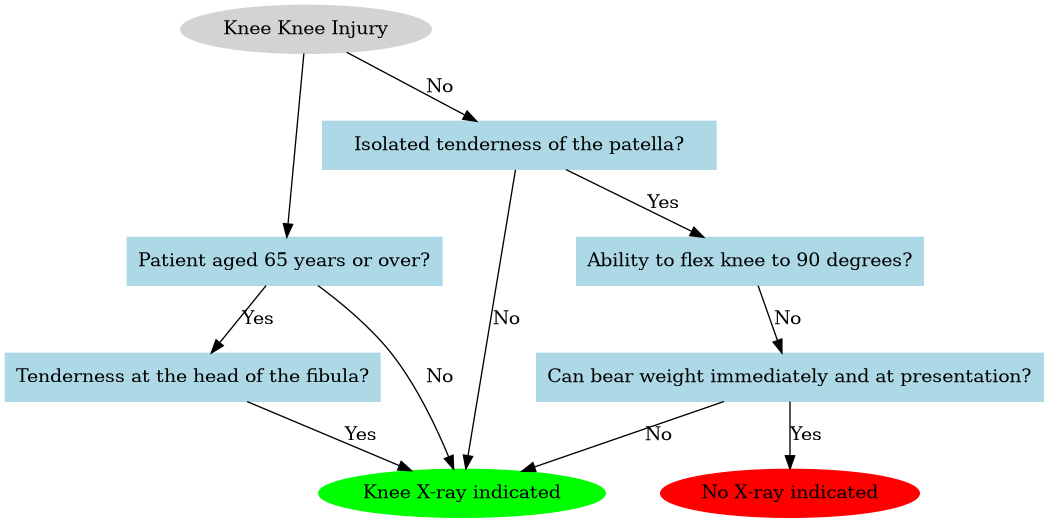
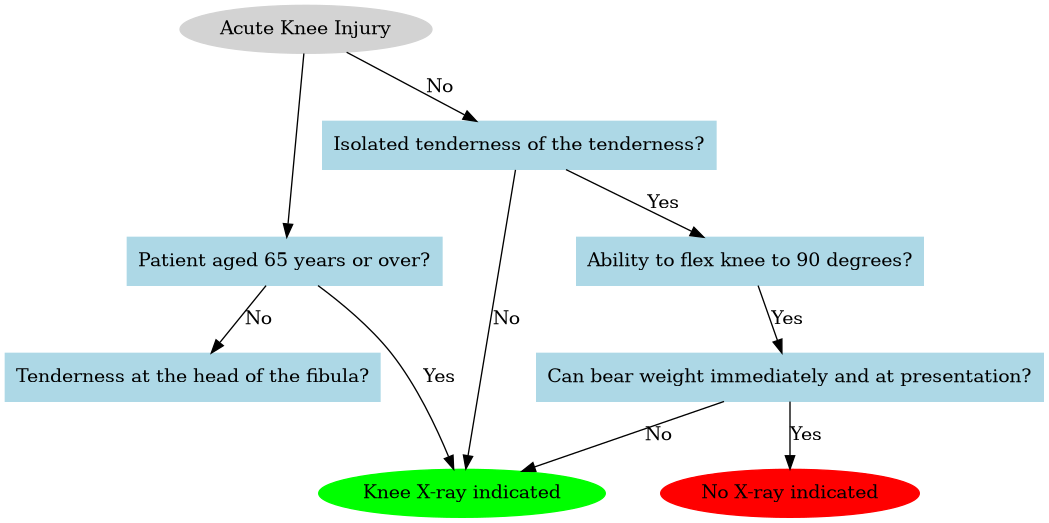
(306, 29) -> (306, 29)
(519, 145) -> (519, 145)
(259, 319) -> (259, 319)
(788, 319) -> (788, 319)
(440, 377) -> (440, 377)
(323, 434) -> none
